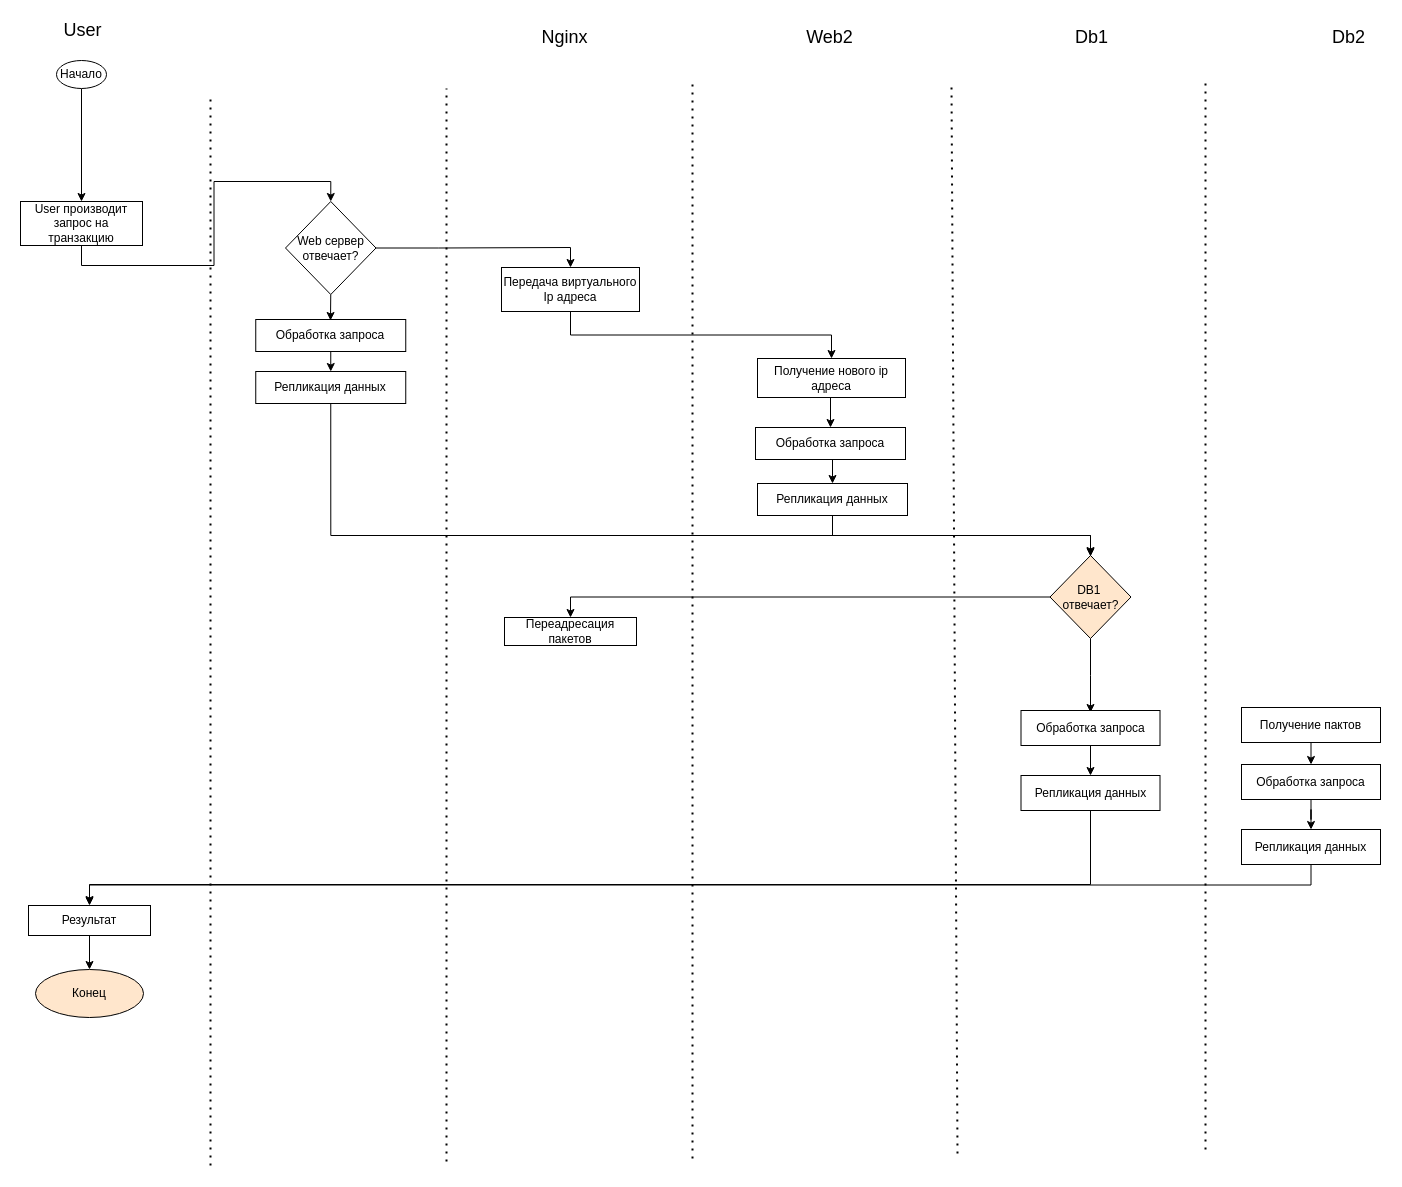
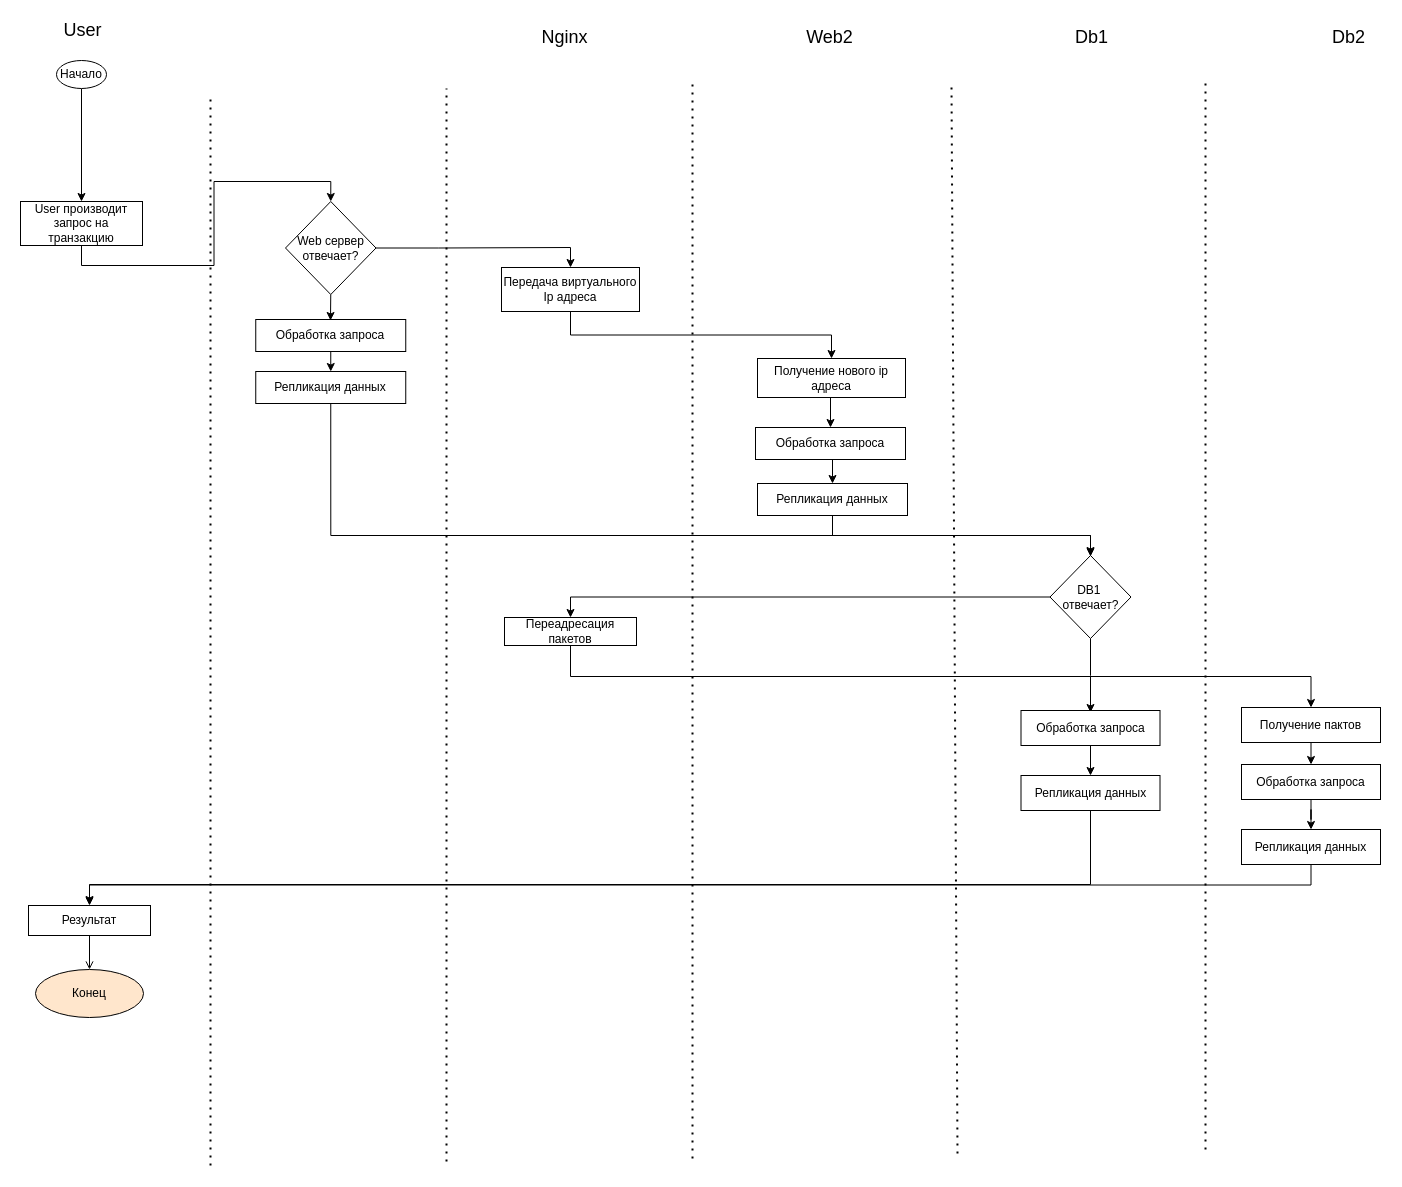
(1091, 597) -> (1091, 597)
none -> (937, 677)
(90, 961) -> (90, 962)
